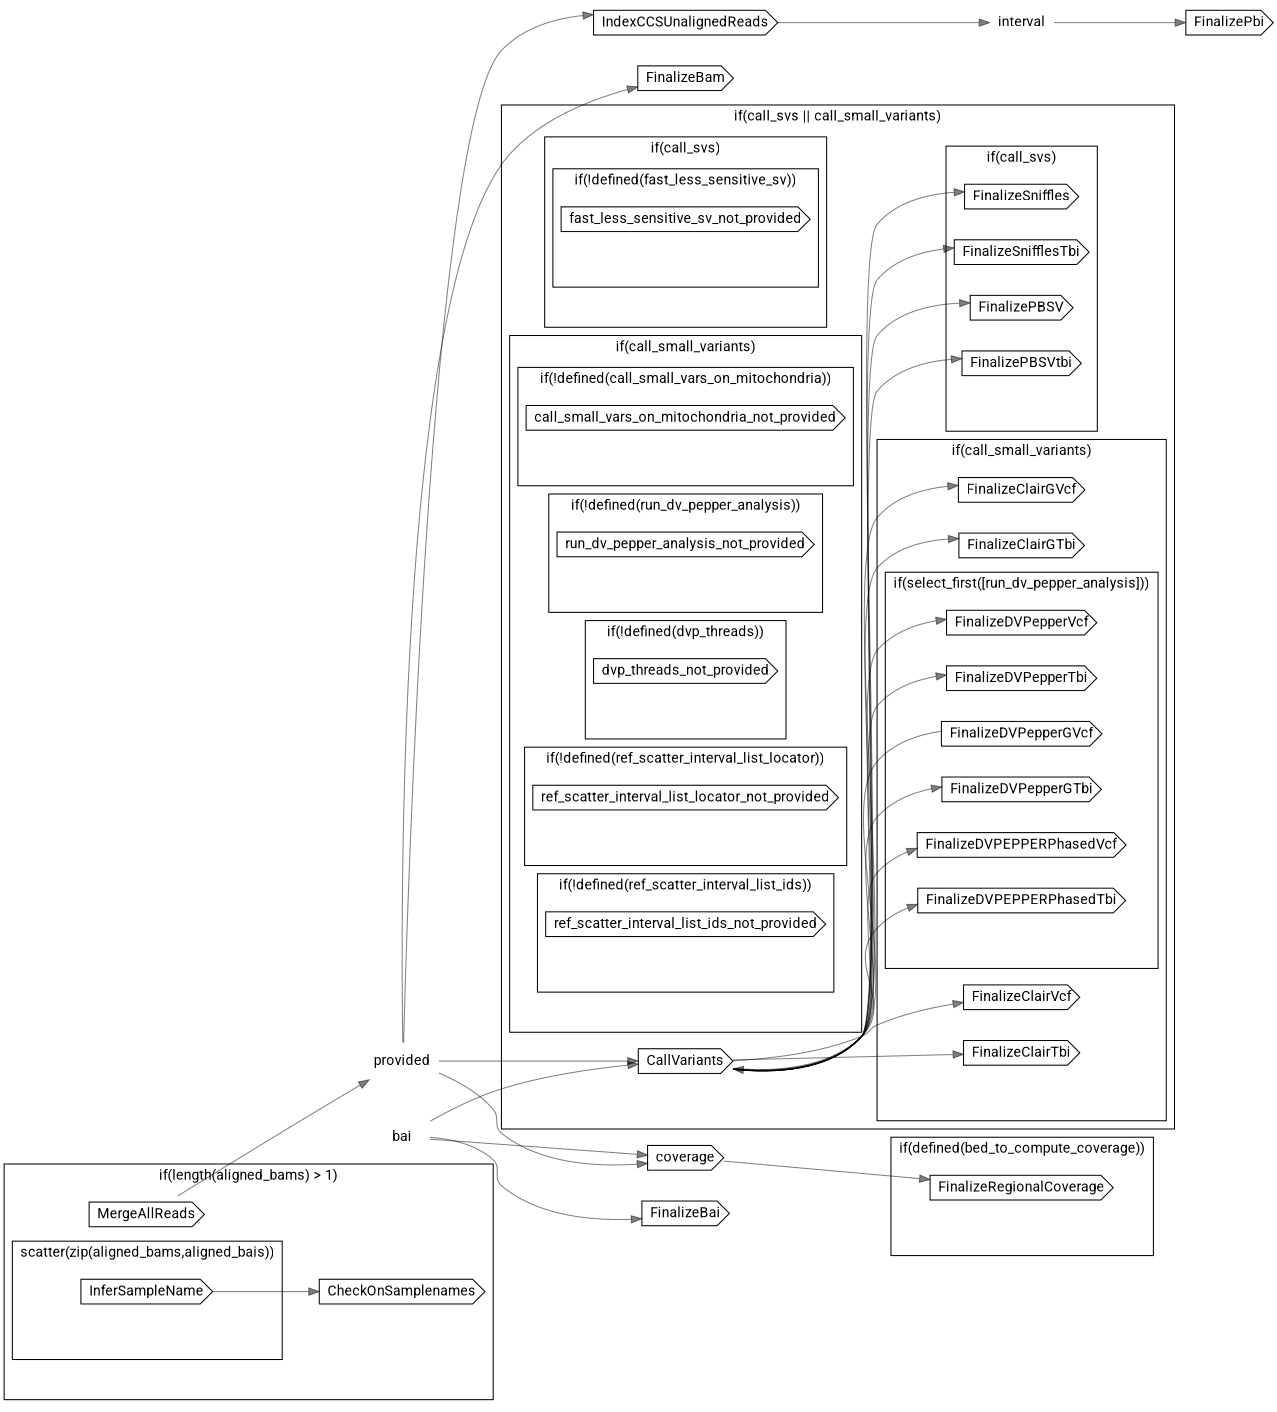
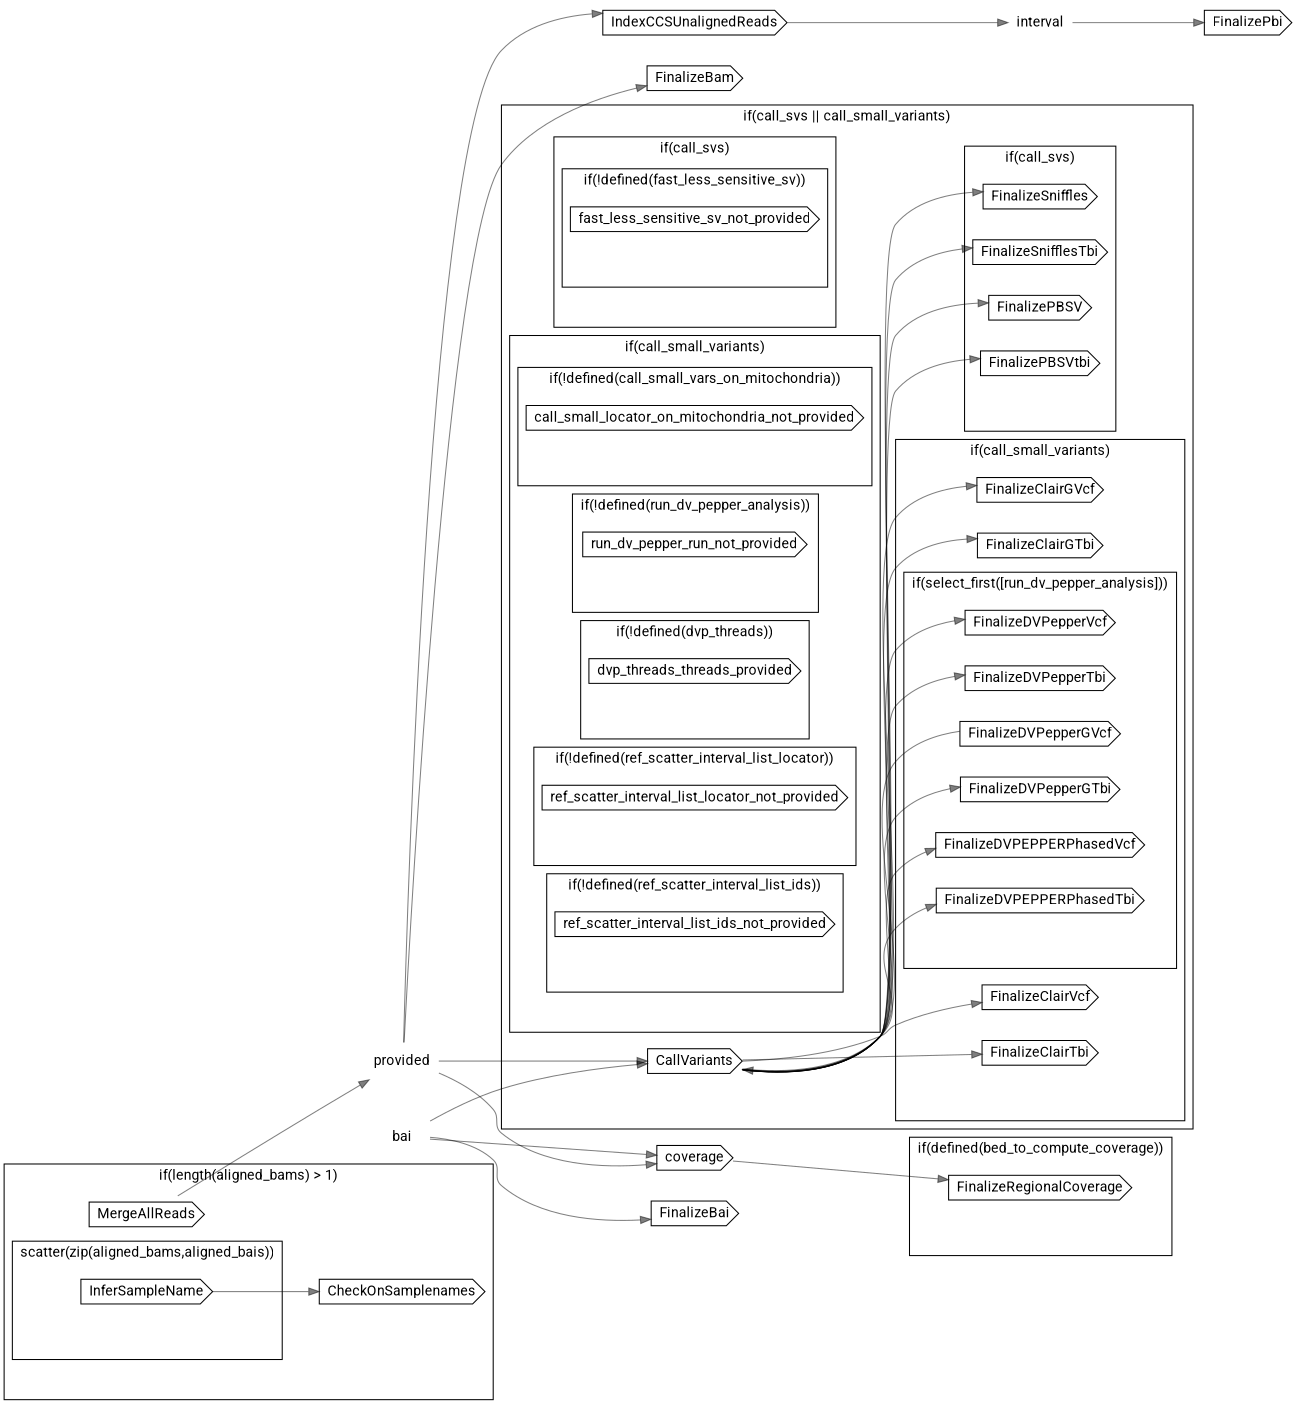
(686, 418) -> (695, 418)
(686, 544) -> (695, 544)
(686, 671) -> (695, 671)
